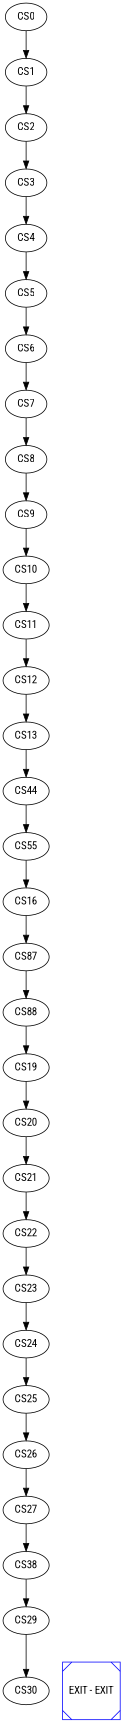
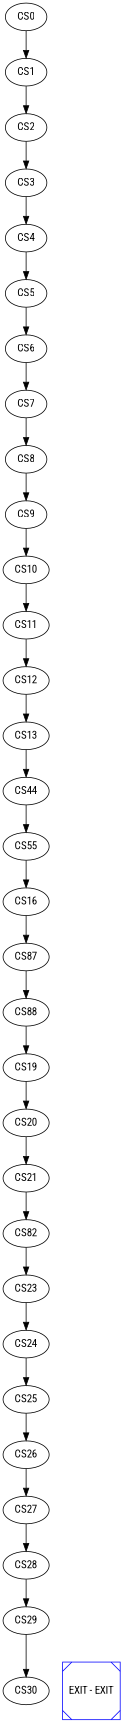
(26, 1233) -> (26, 1233)
(26, 1565) -> (26, 1565)
